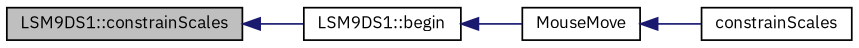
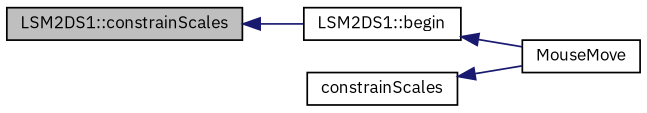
(125, 24) -> (125, 24)
(382, 24) -> (382, 24)
(679, 24) -> (499, 70)
